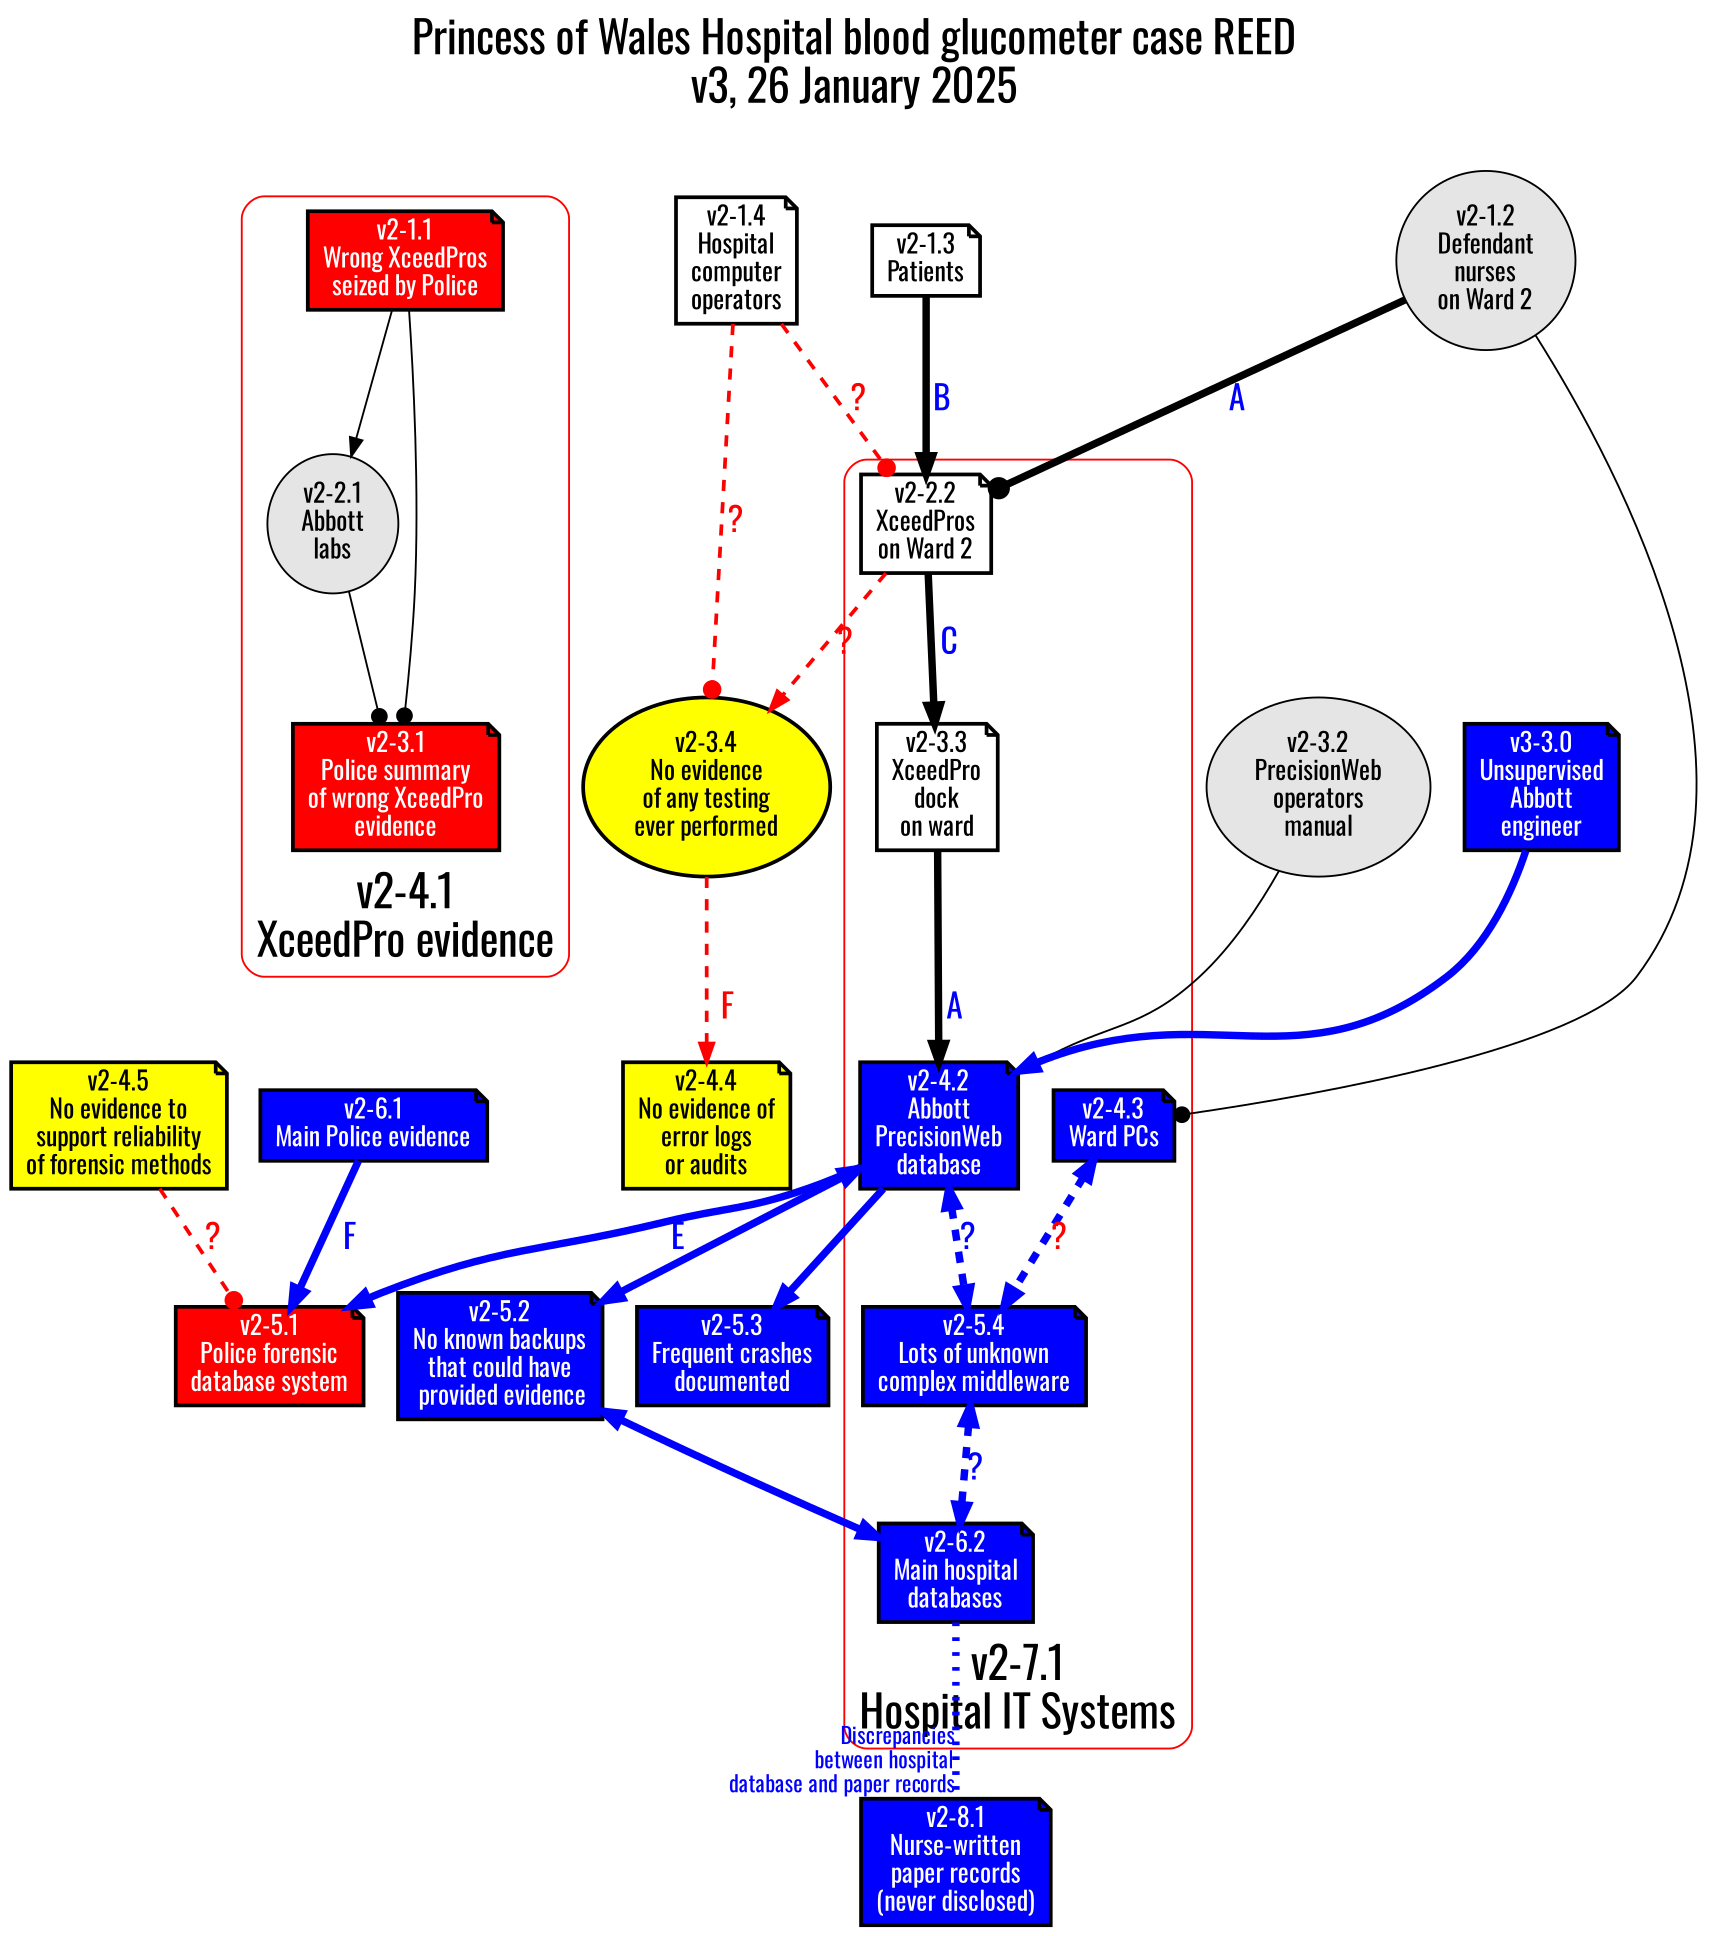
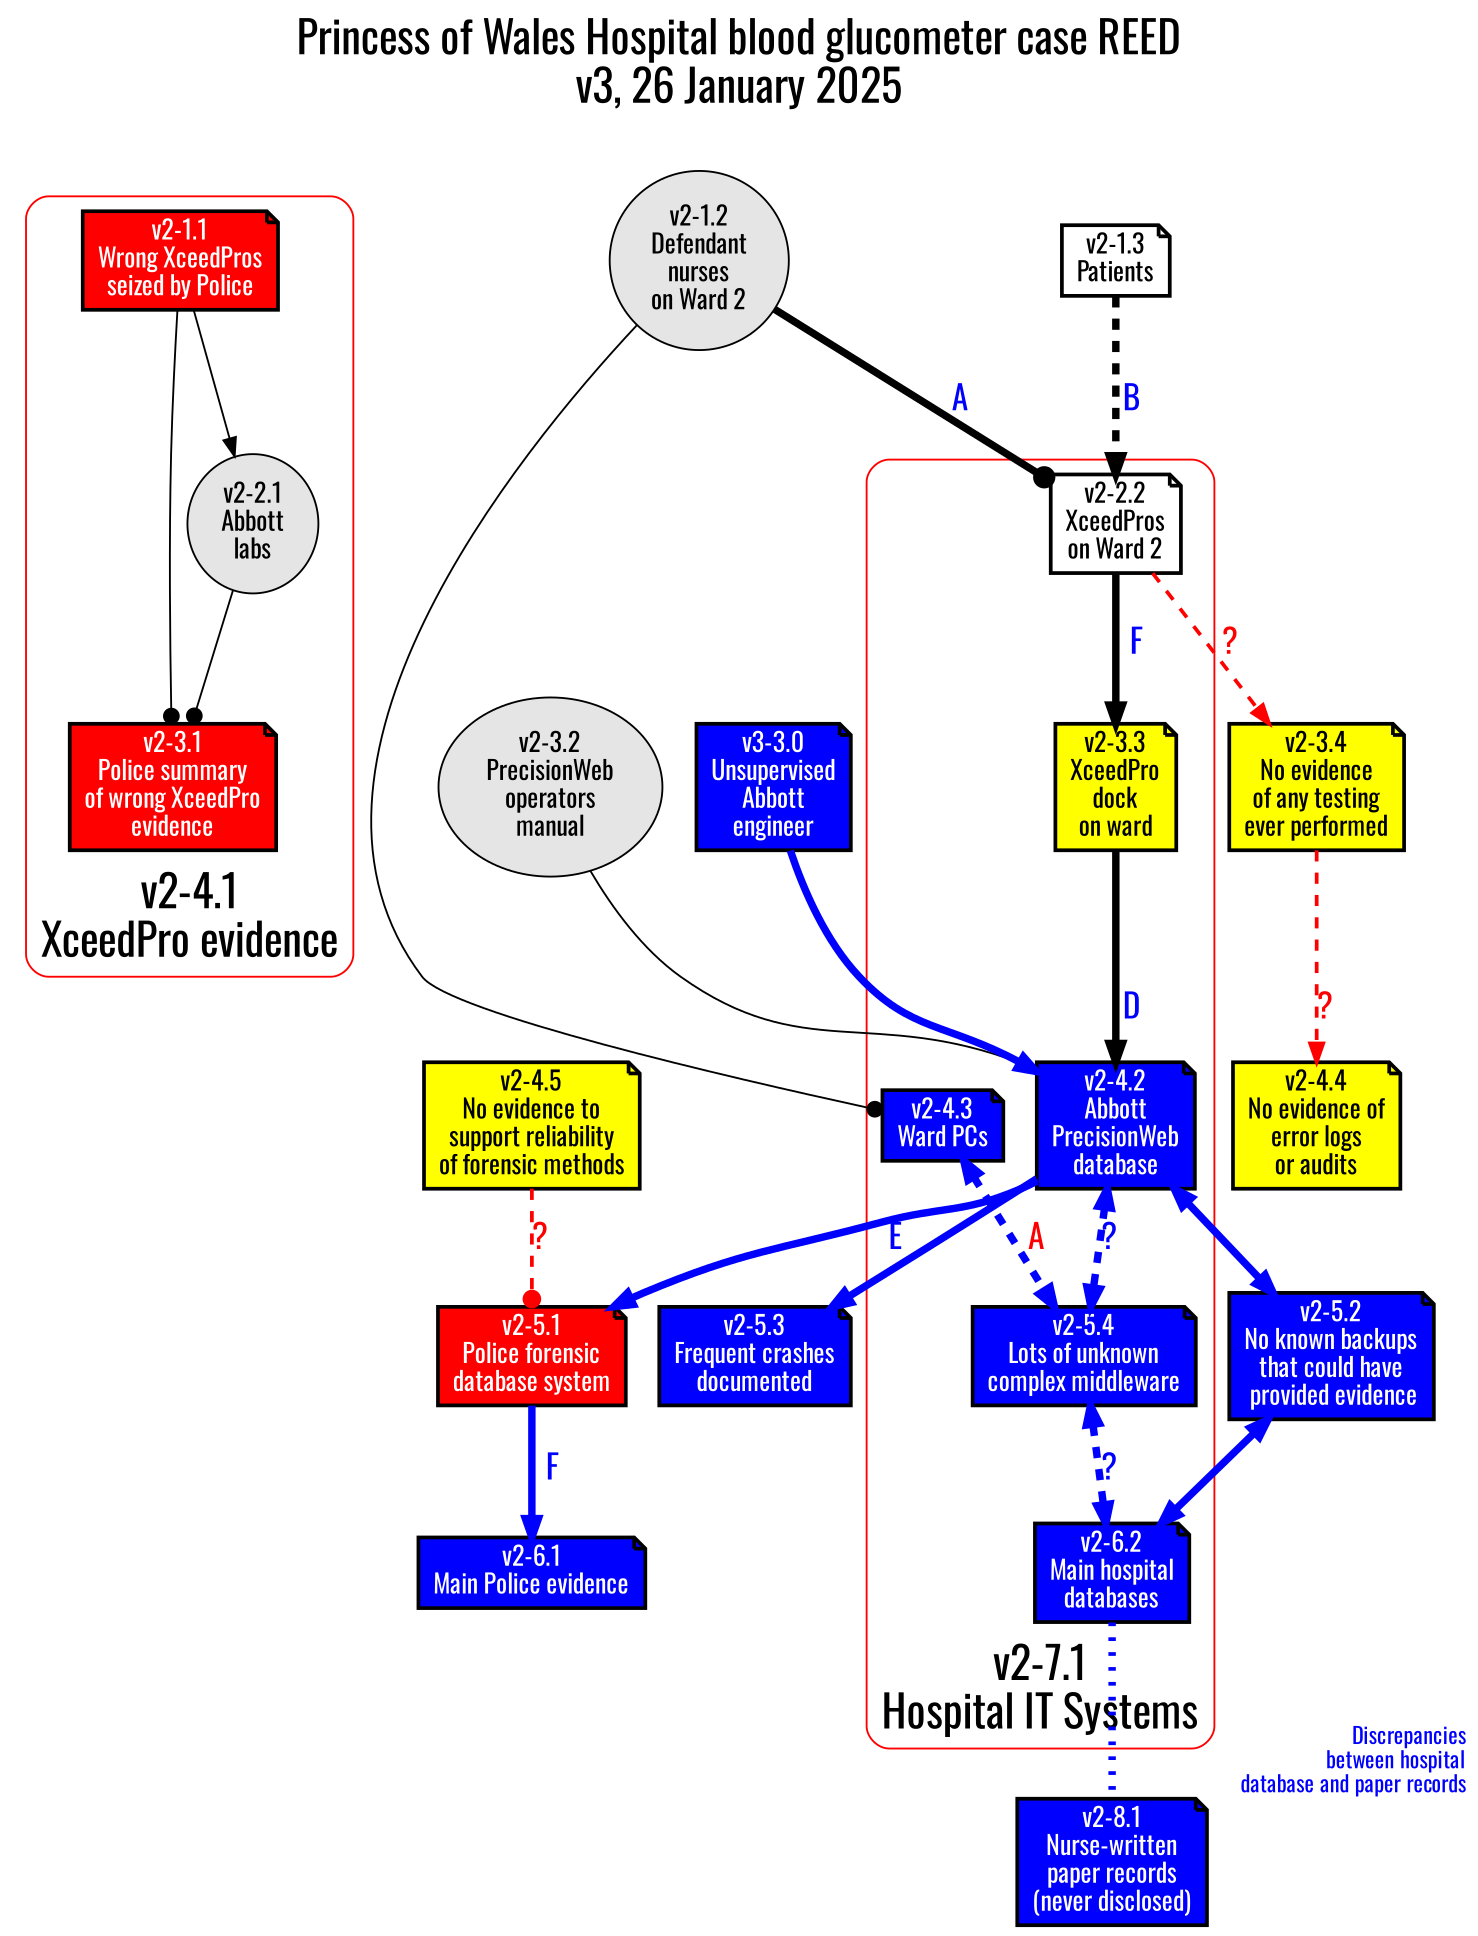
(736, 261) -> none
(926, 376) -> (1116, 376)
(946, 646) -> (1130, 646)
(707, 787) -> (1317, 787)
(937, 787) -> (1116, 787)
(721, 1010) -> (1326, 1010)
(951, 1010) -> (1129, 1010)
(329, 1225) -> (532, 1462)
(1060, 1241) -> (1033, 1241)
